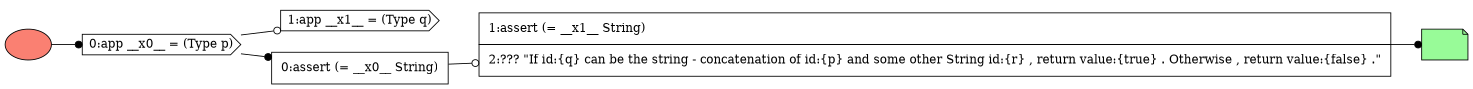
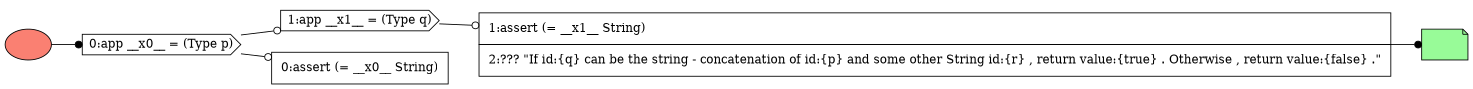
(253, 55) -> (253, 55)
(460, 64) -> (456, 25)
